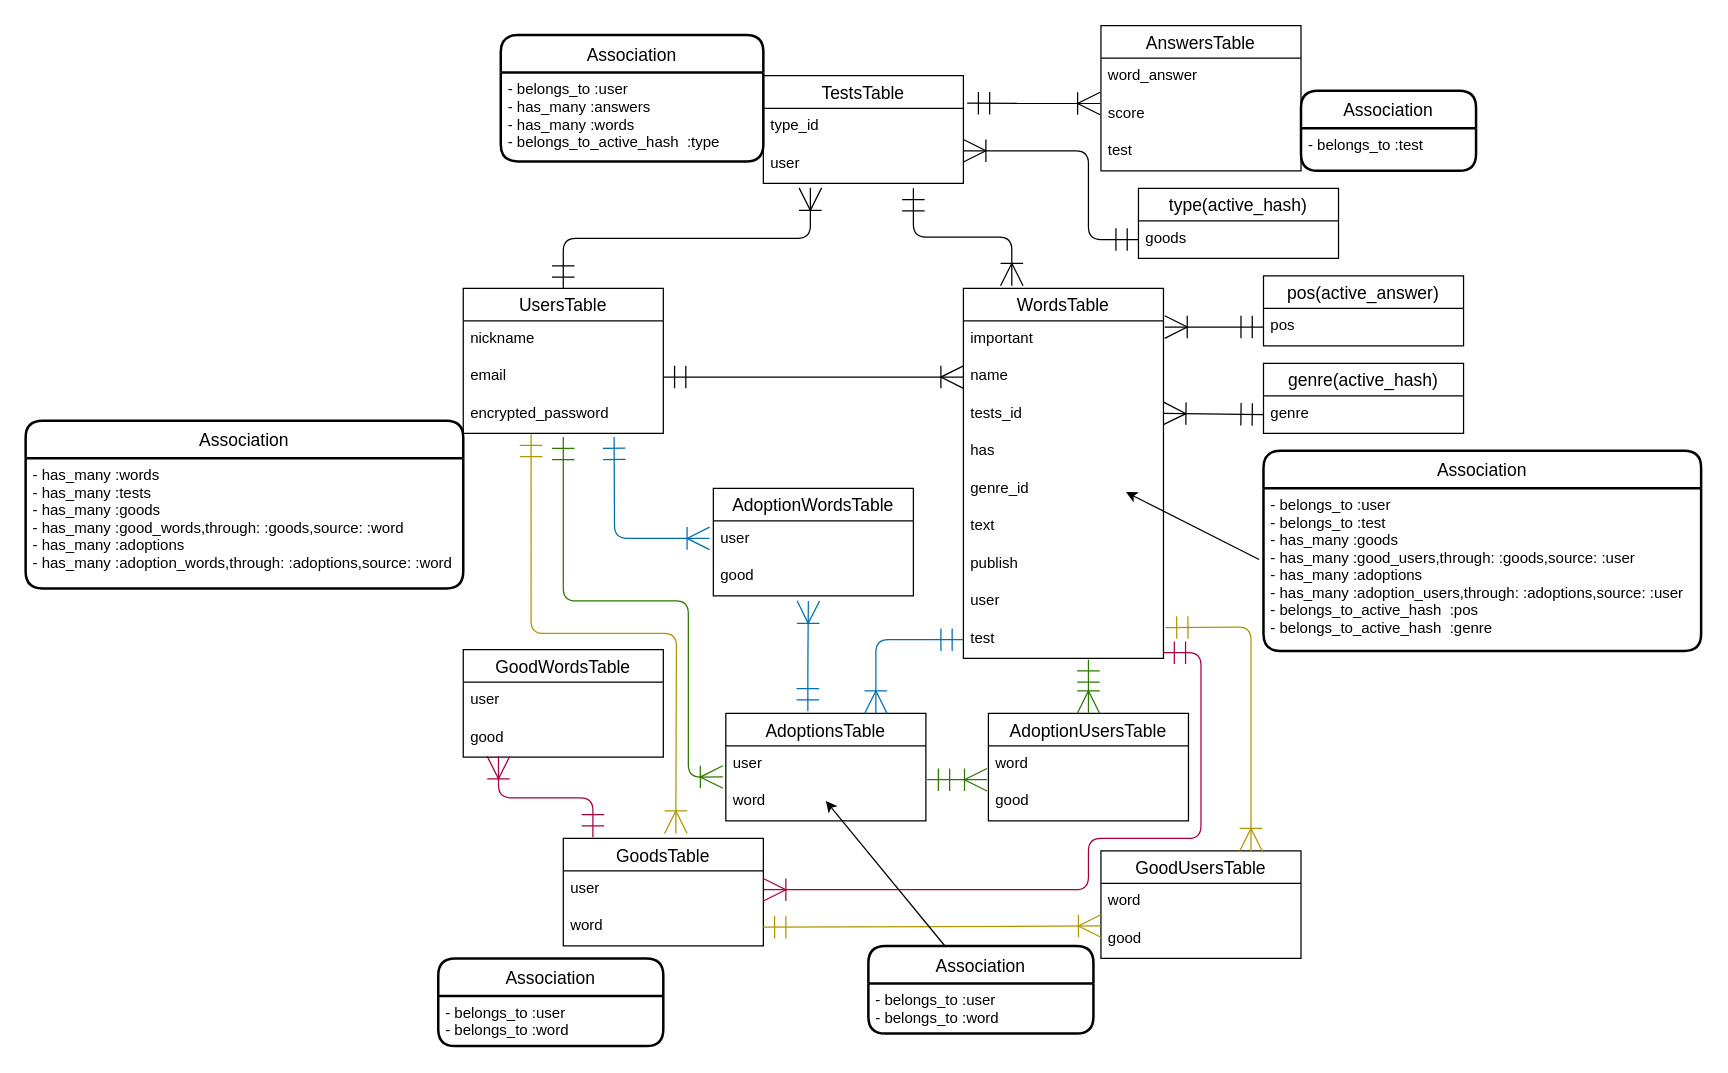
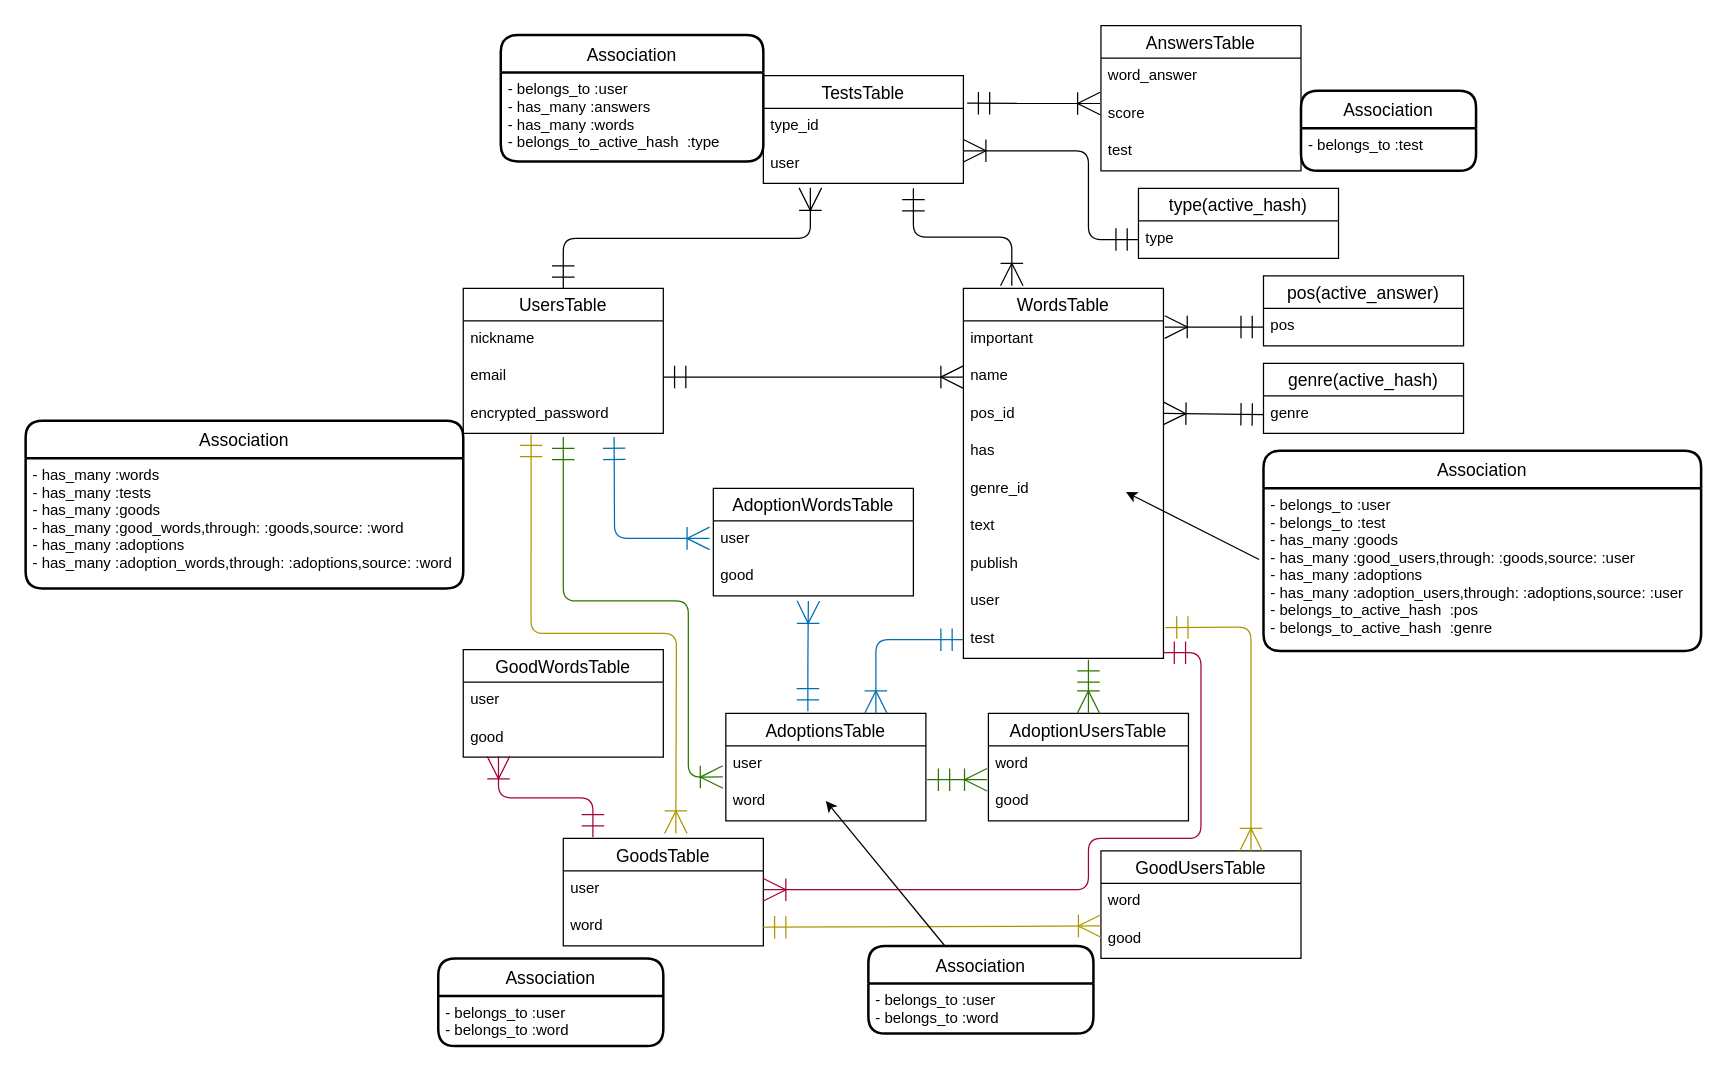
(1166, 238) -> (1162, 238)
(1002, 413) -> (993, 413)
